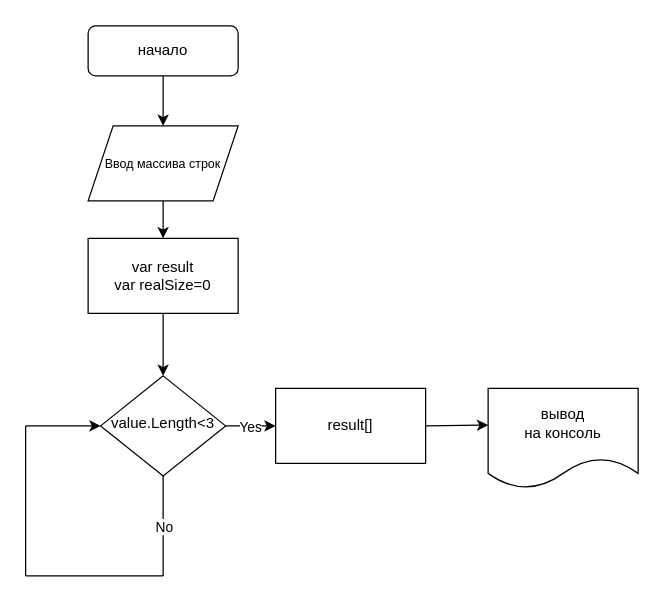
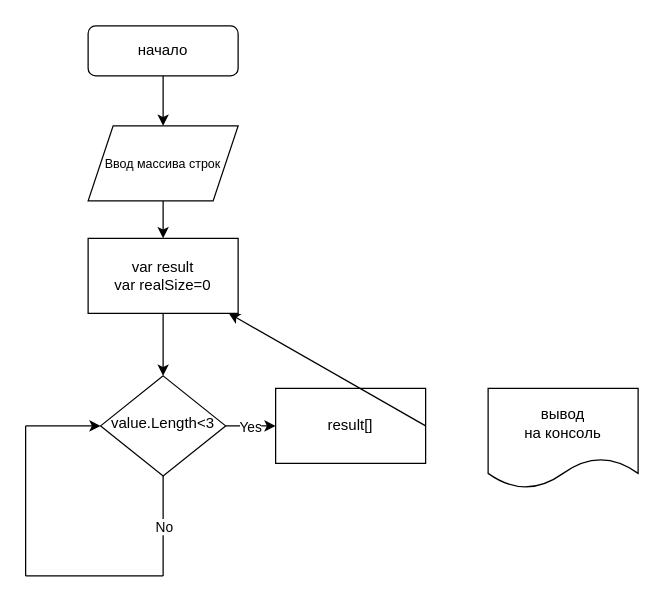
(453, 425) -> (331, 371)
